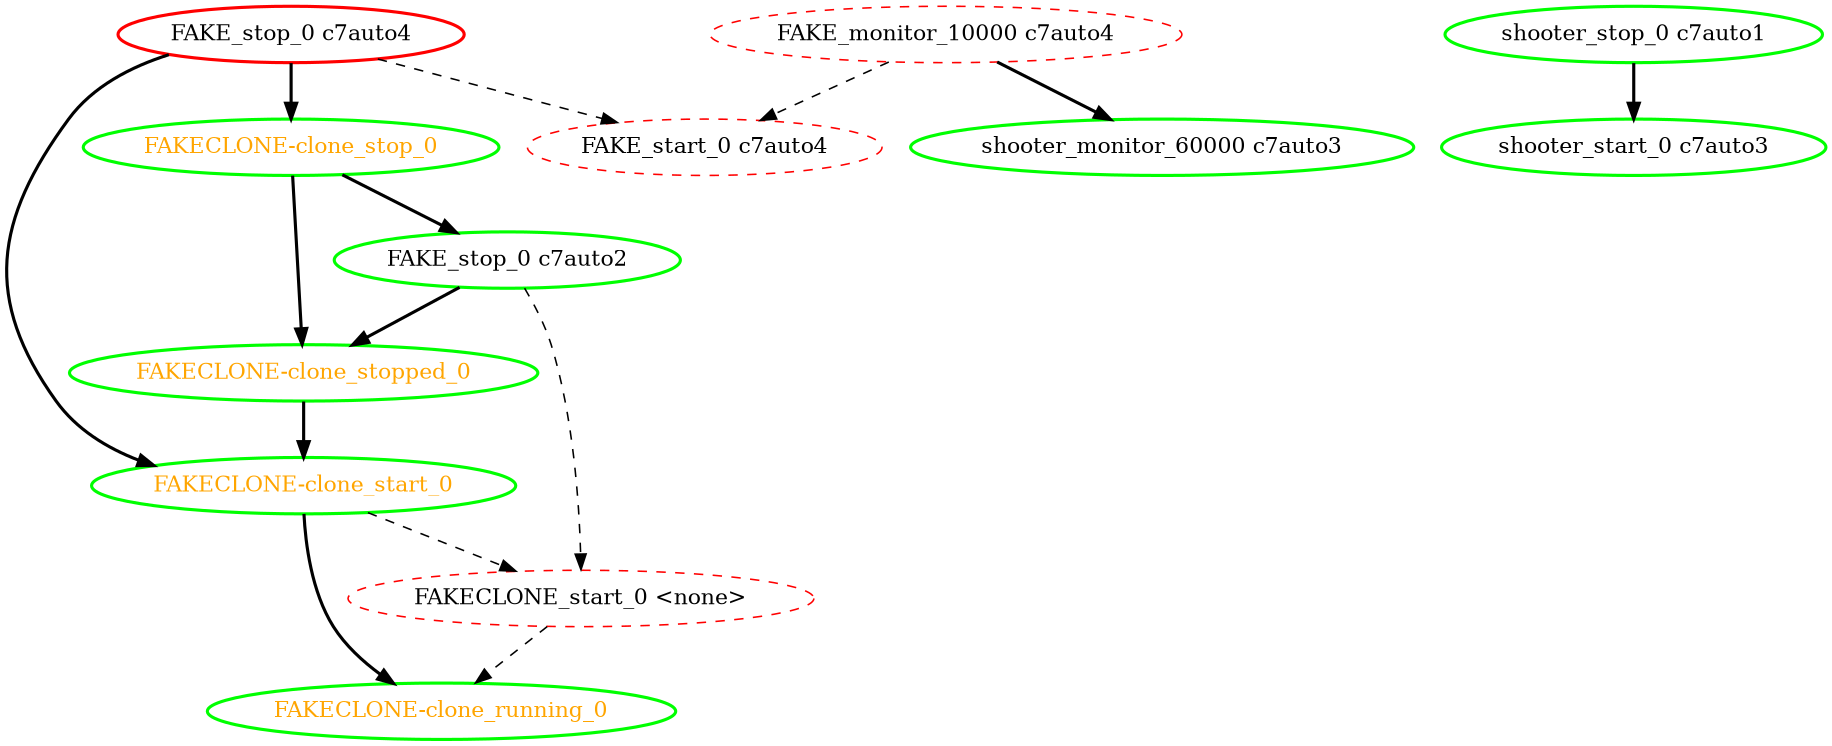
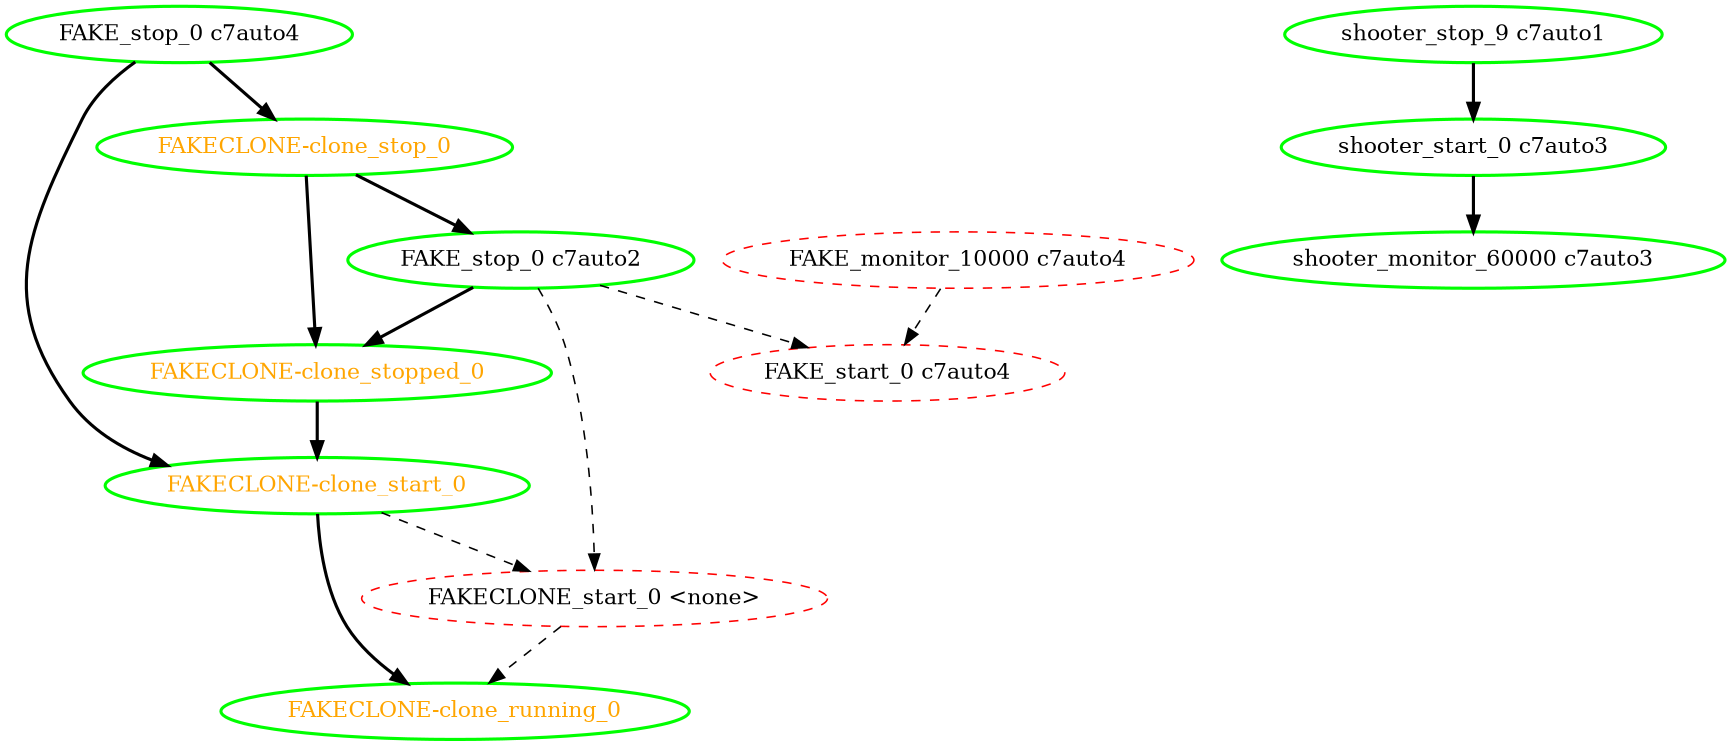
(291, 34) -> (179, 34)
(1634, 34) -> (1473, 34)
(1047, 87) -> (1473, 196)
(490, 89) -> (696, 314)
